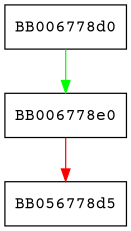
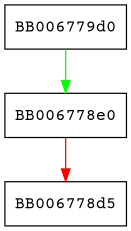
(66, 27) -> (66, 27)
(66, 204) -> (66, 204)
